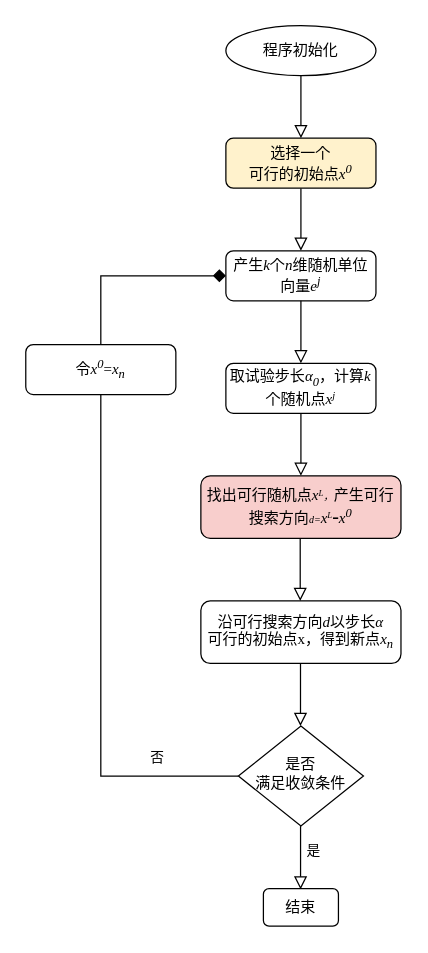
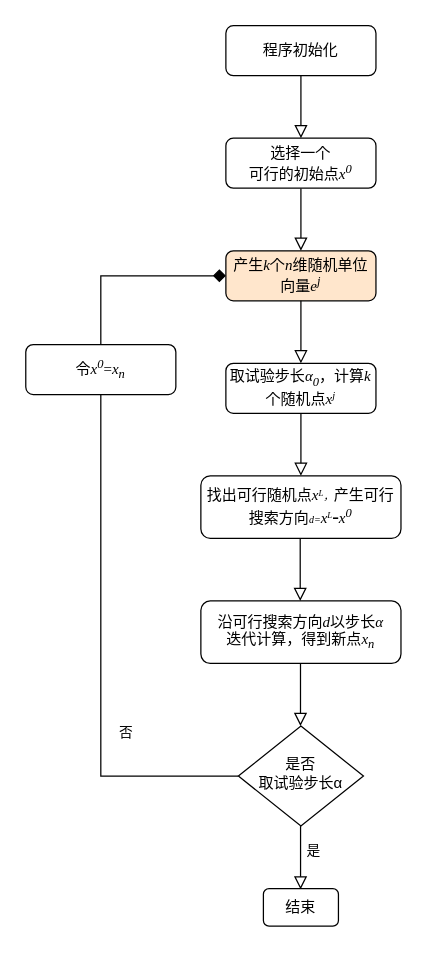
(301, 51) -> (301, 51)
(301, 163) -> (301, 163)
(301, 276) -> (301, 276)
(301, 507) -> (301, 507)
(301, 632) -> (301, 632)
(157, 757) -> (126, 732)
(301, 773) -> (301, 773)
